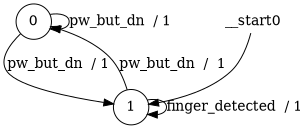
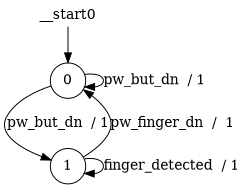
(173, 64) -> (173, 123)
(216, 82) -> (68, 40)
